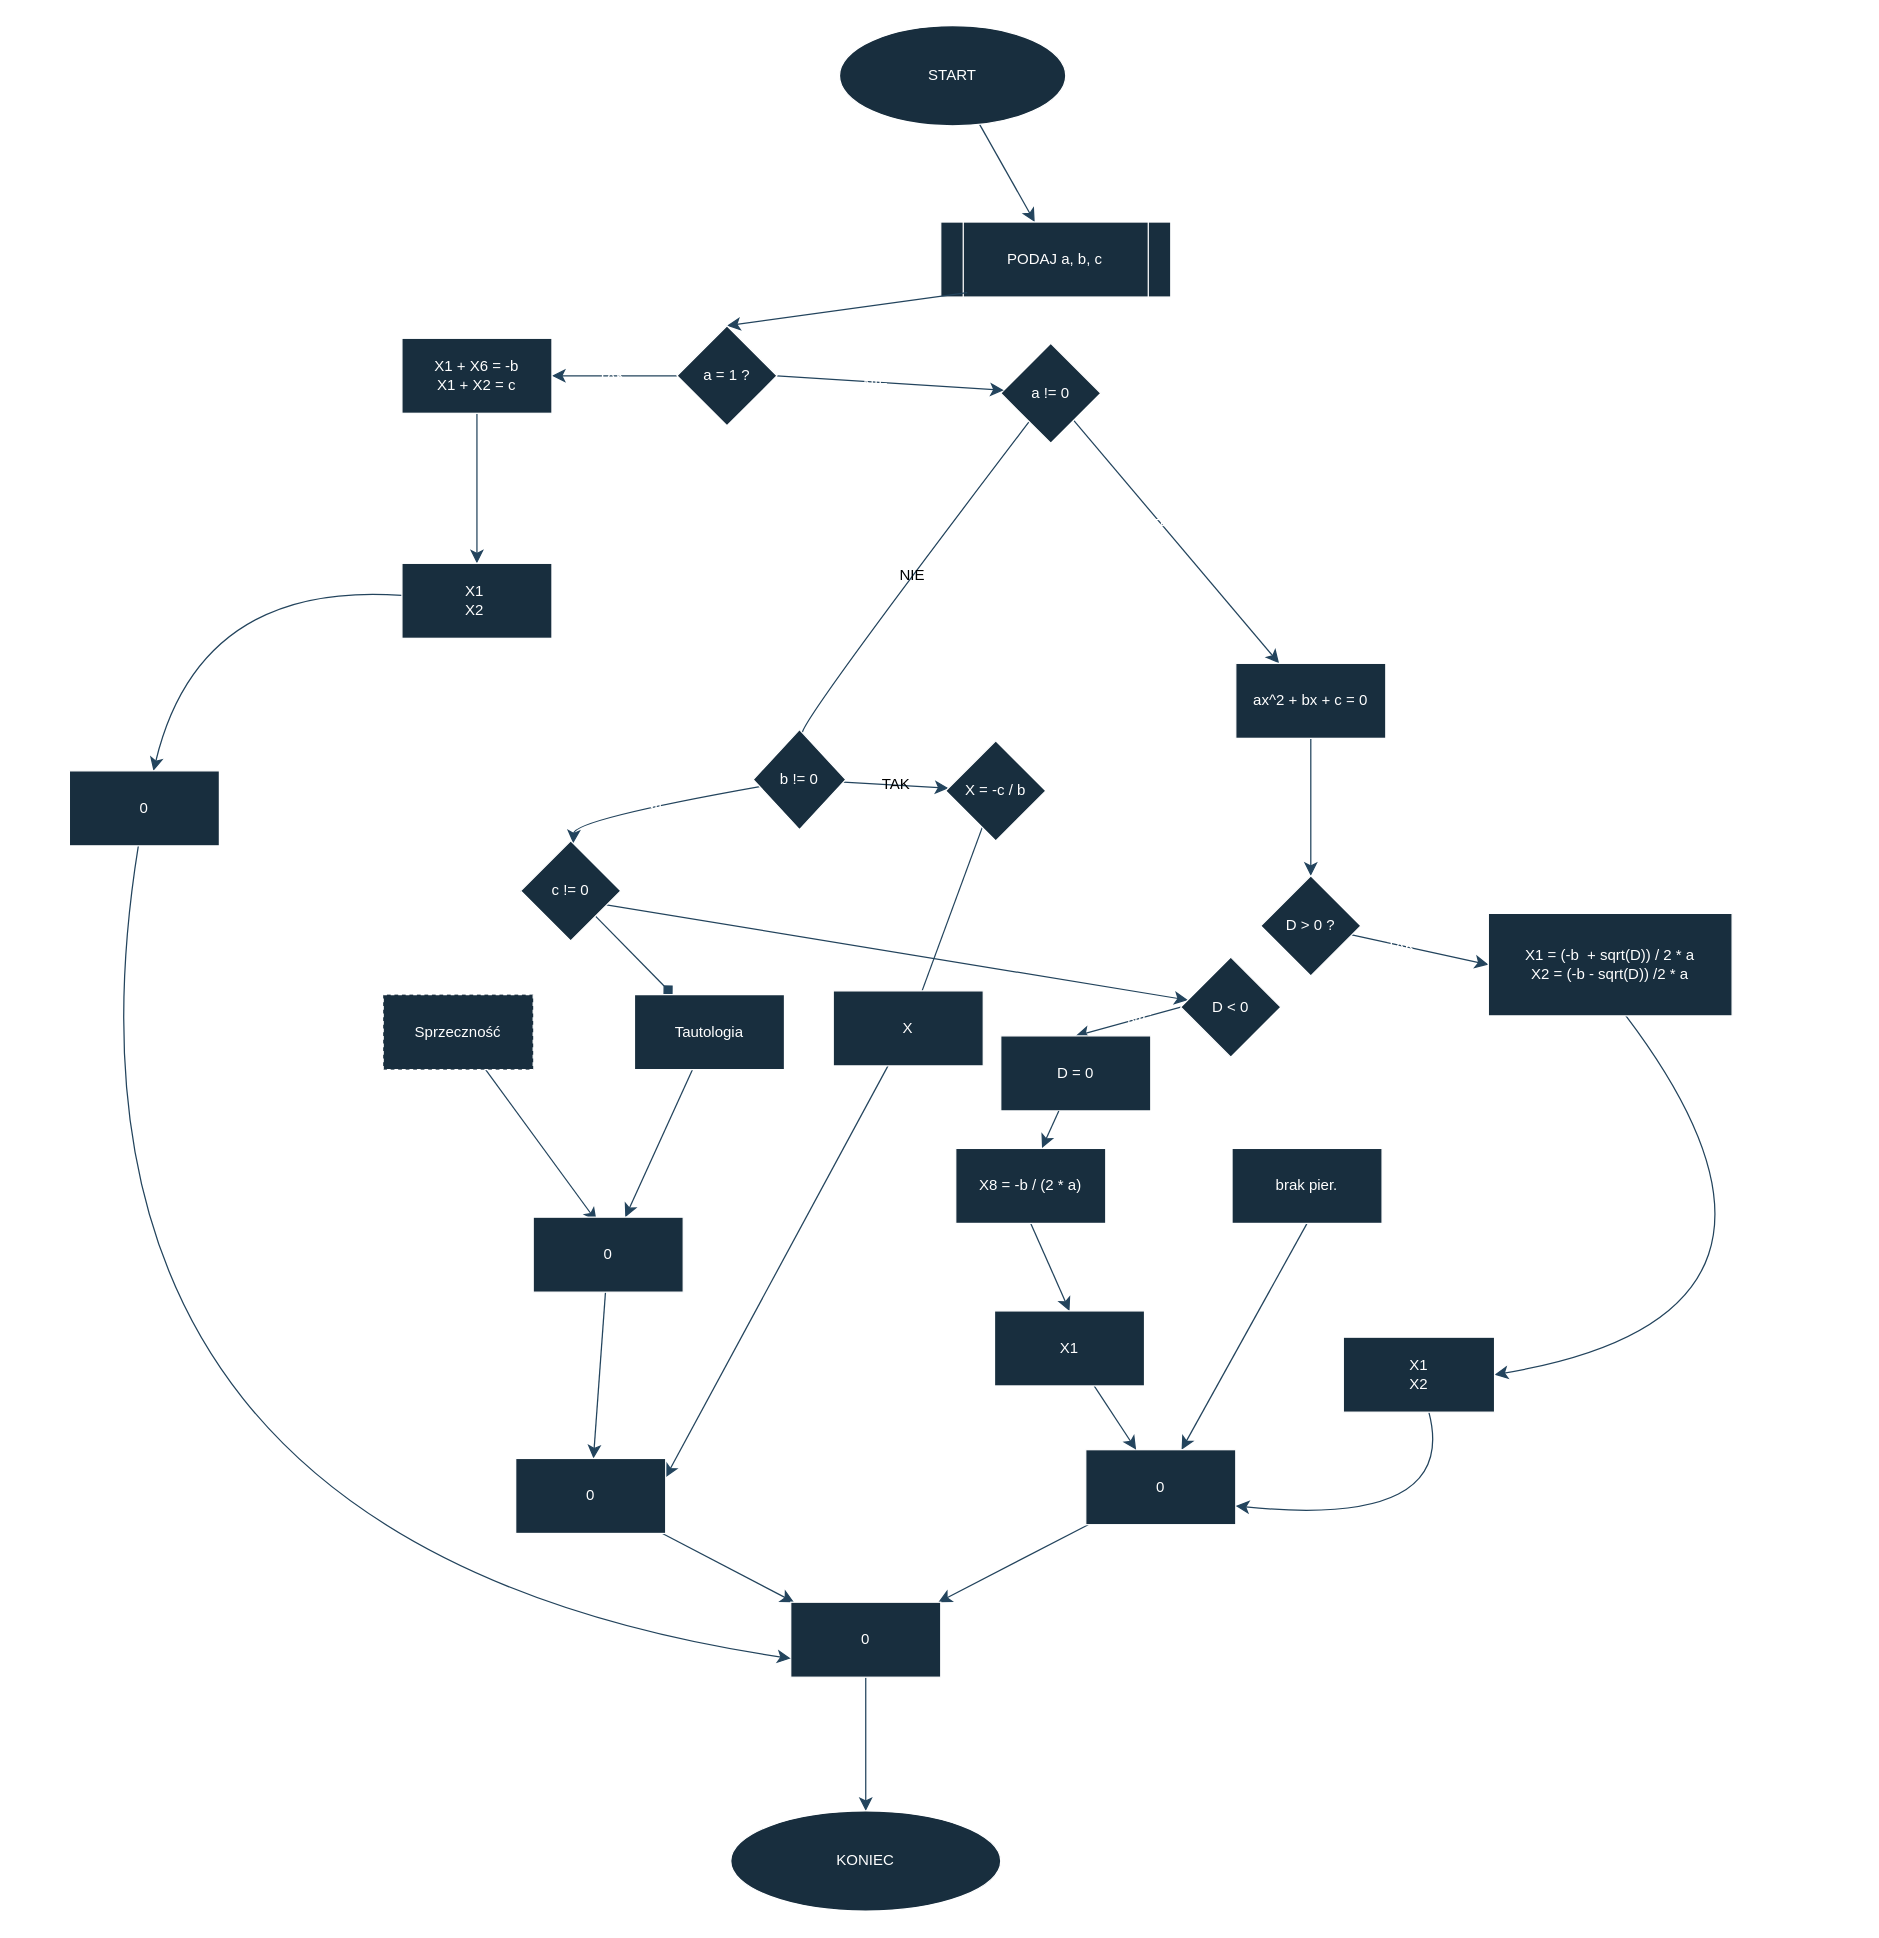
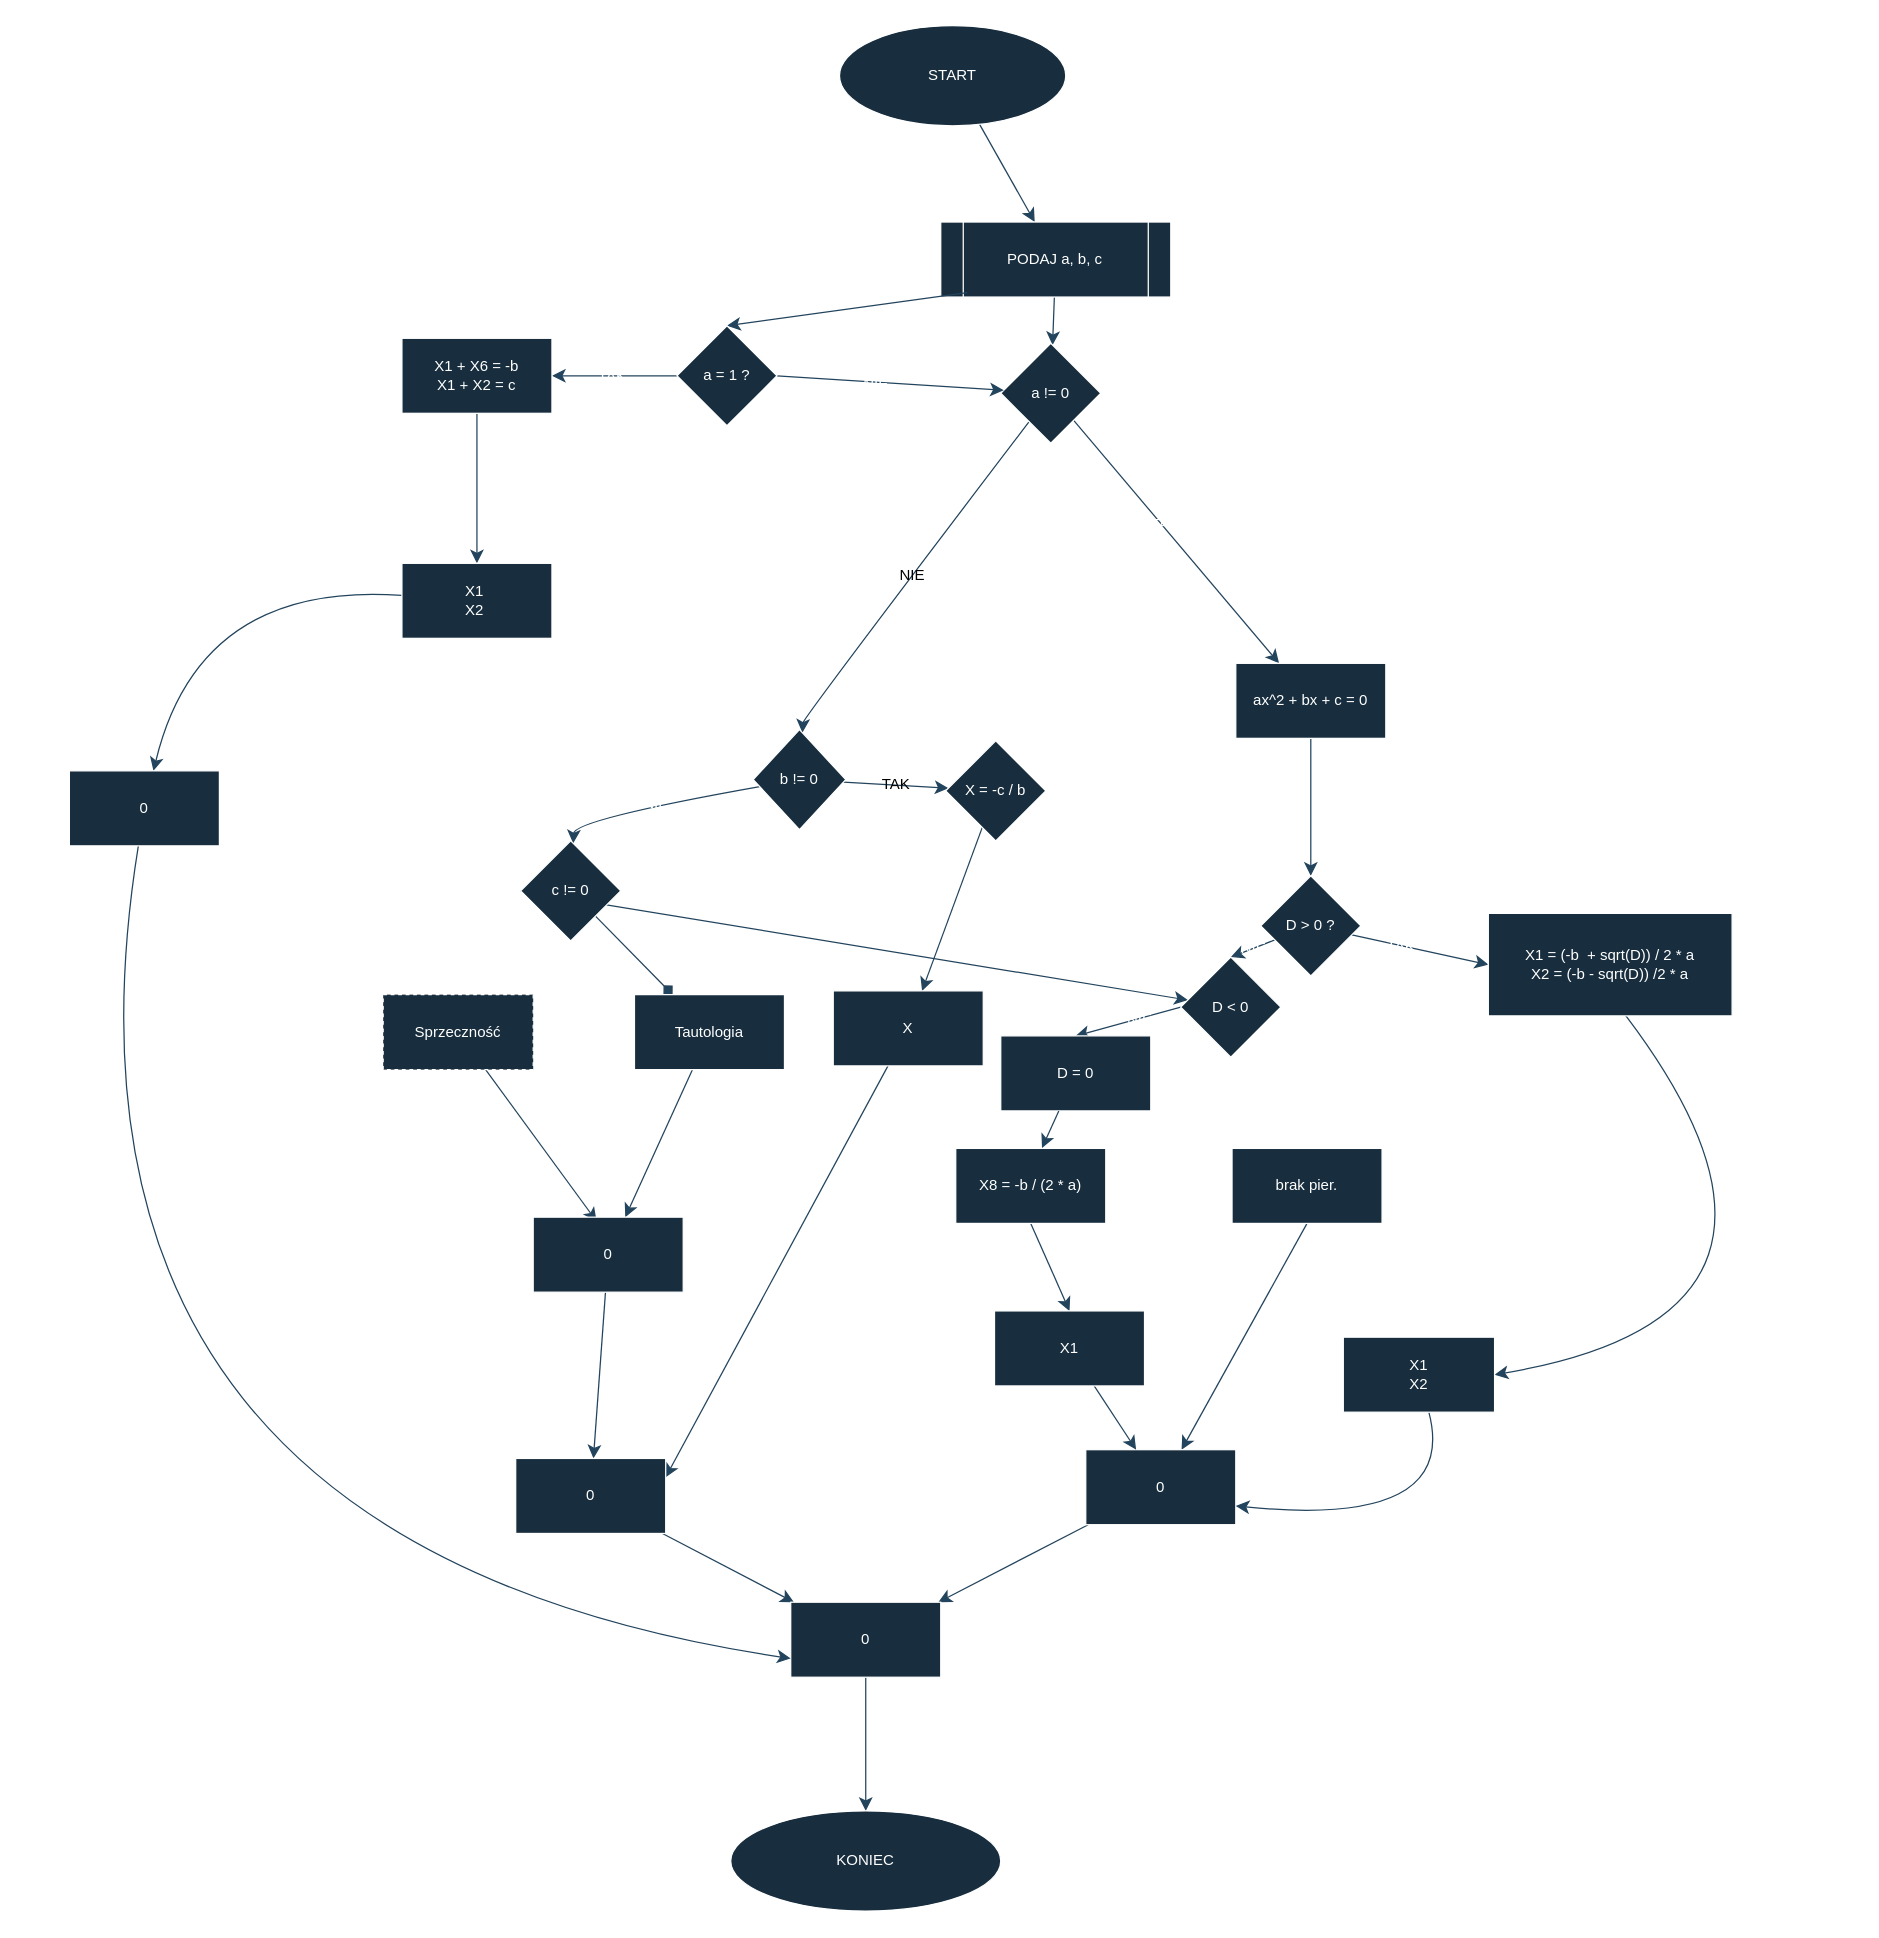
none -> (1053, 317)
(864, 642) -> (864, 639)
none -> (1257, 947)
(924, 984) -> (926, 980)
